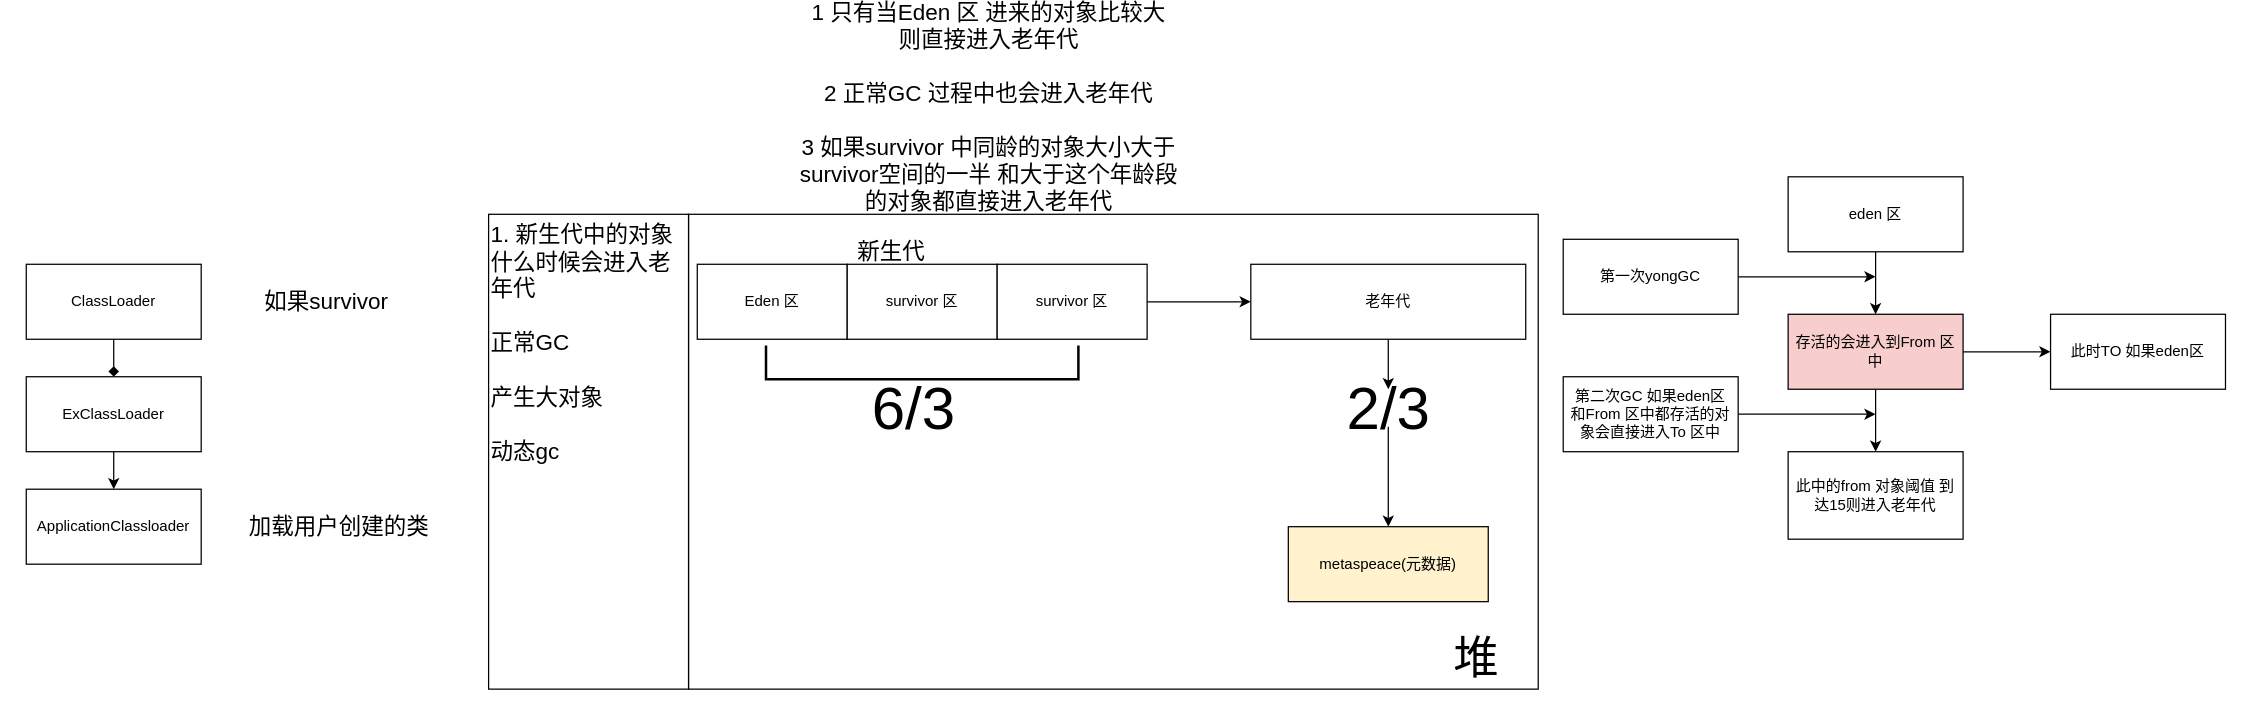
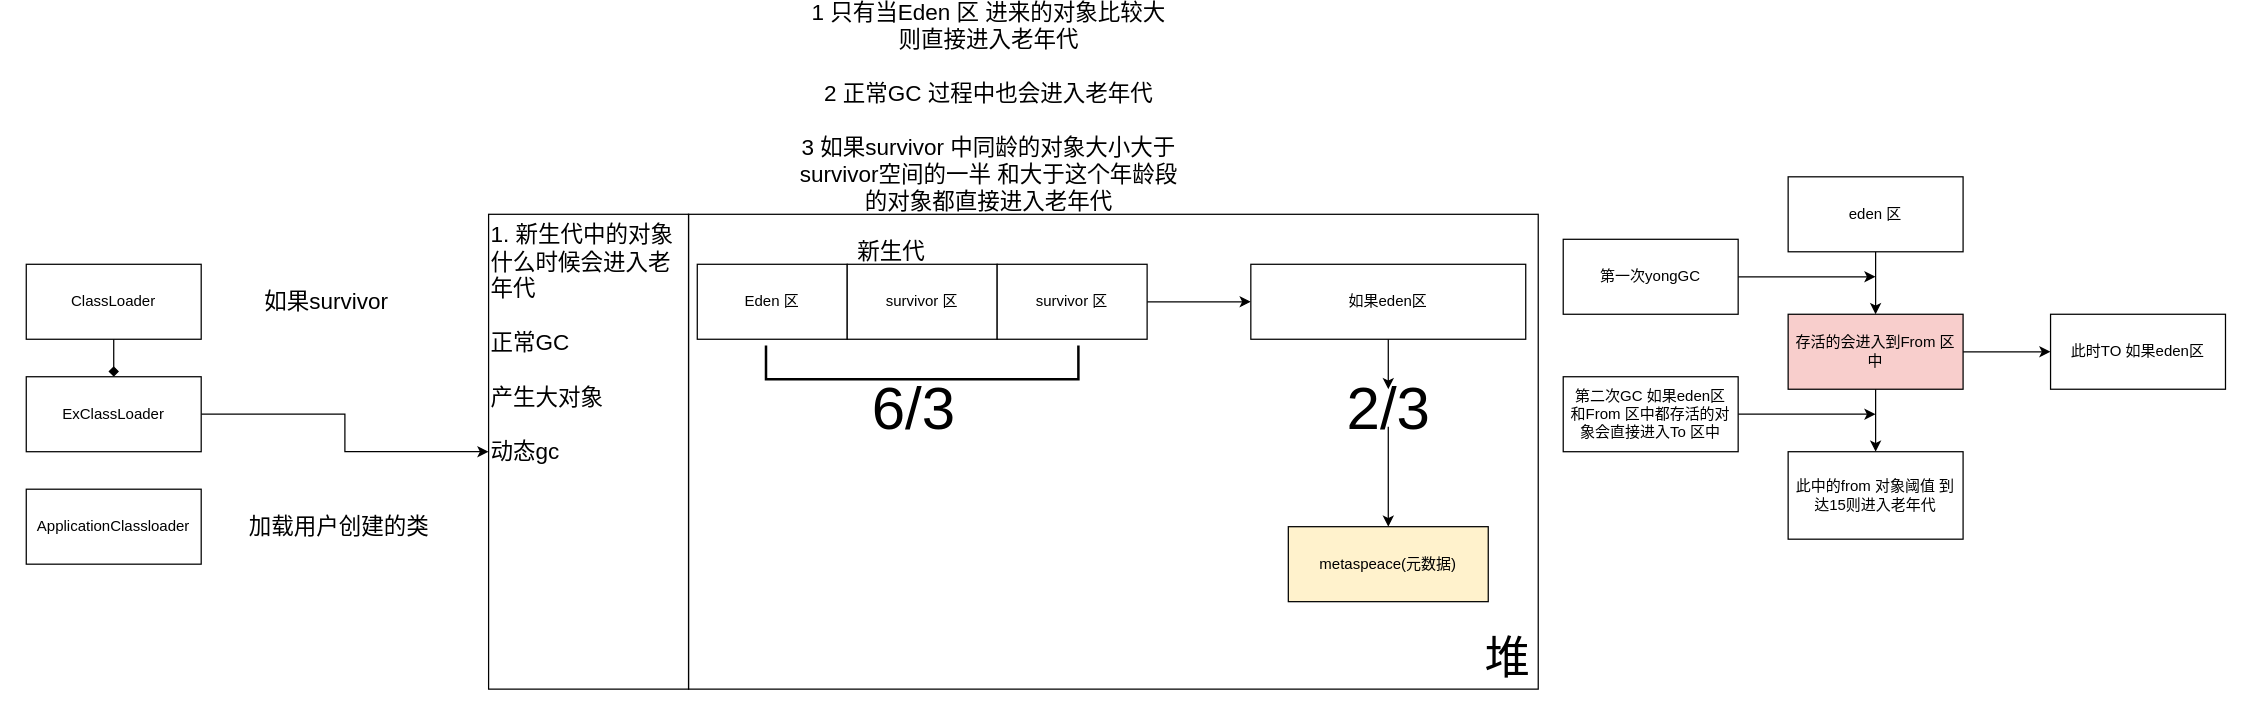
(1388, 302) -> (1388, 302)
(113, 475) -> (344, 429)
(1476, 658) -> (1507, 658)
